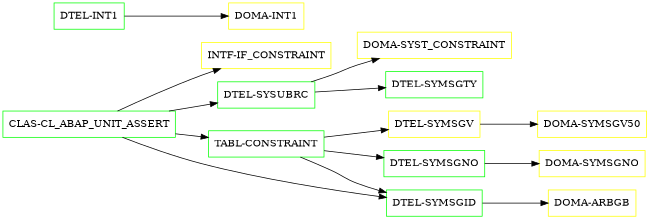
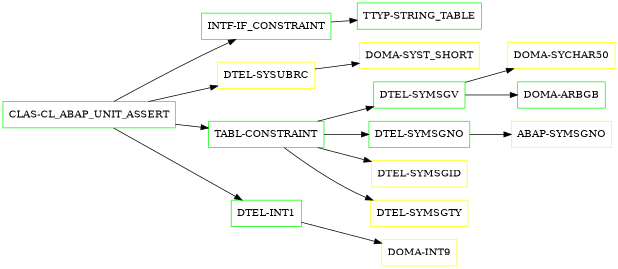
(266, 16) -> (419, 253)
none -> (419, 16)
(434, 45) -> (419, 56)
(266, 56) -> (266, 26)
(434, 85) -> (419, 213)
(347, 90) -> (324, 175)
(266, 95) -> (266, 75)
(434, 124) -> (419, 95)
(592, 124) -> (561, 56)
(592, 164) -> (561, 134)
(249, 175) -> (175, 162)
(434, 203) -> (419, 174)
(512, 203) -> (488, 95)
(592, 203) -> (561, 95)
